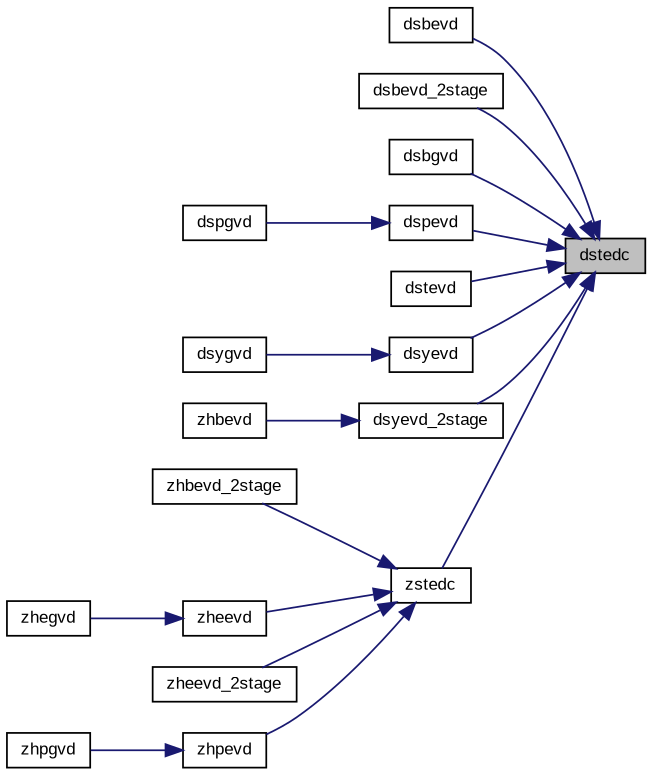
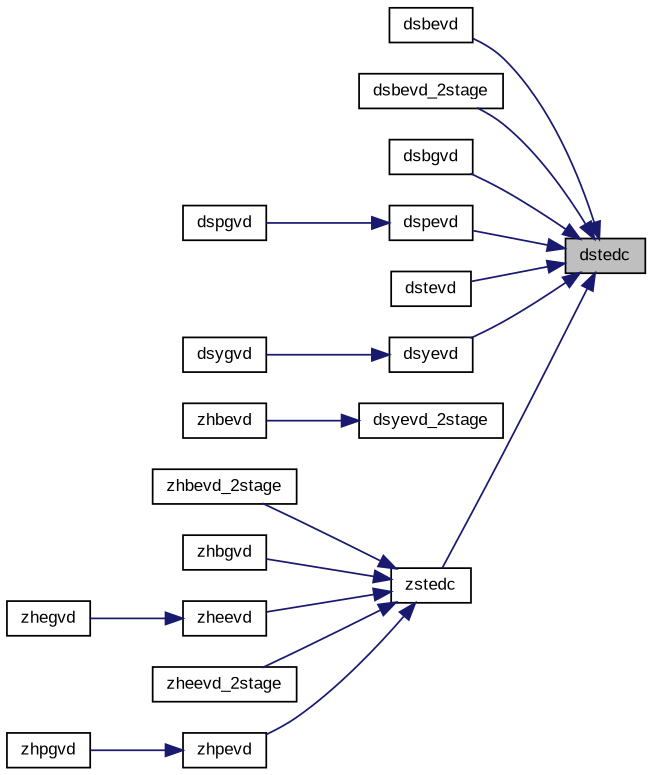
(538, 353) -> none
none -> (225, 553)
